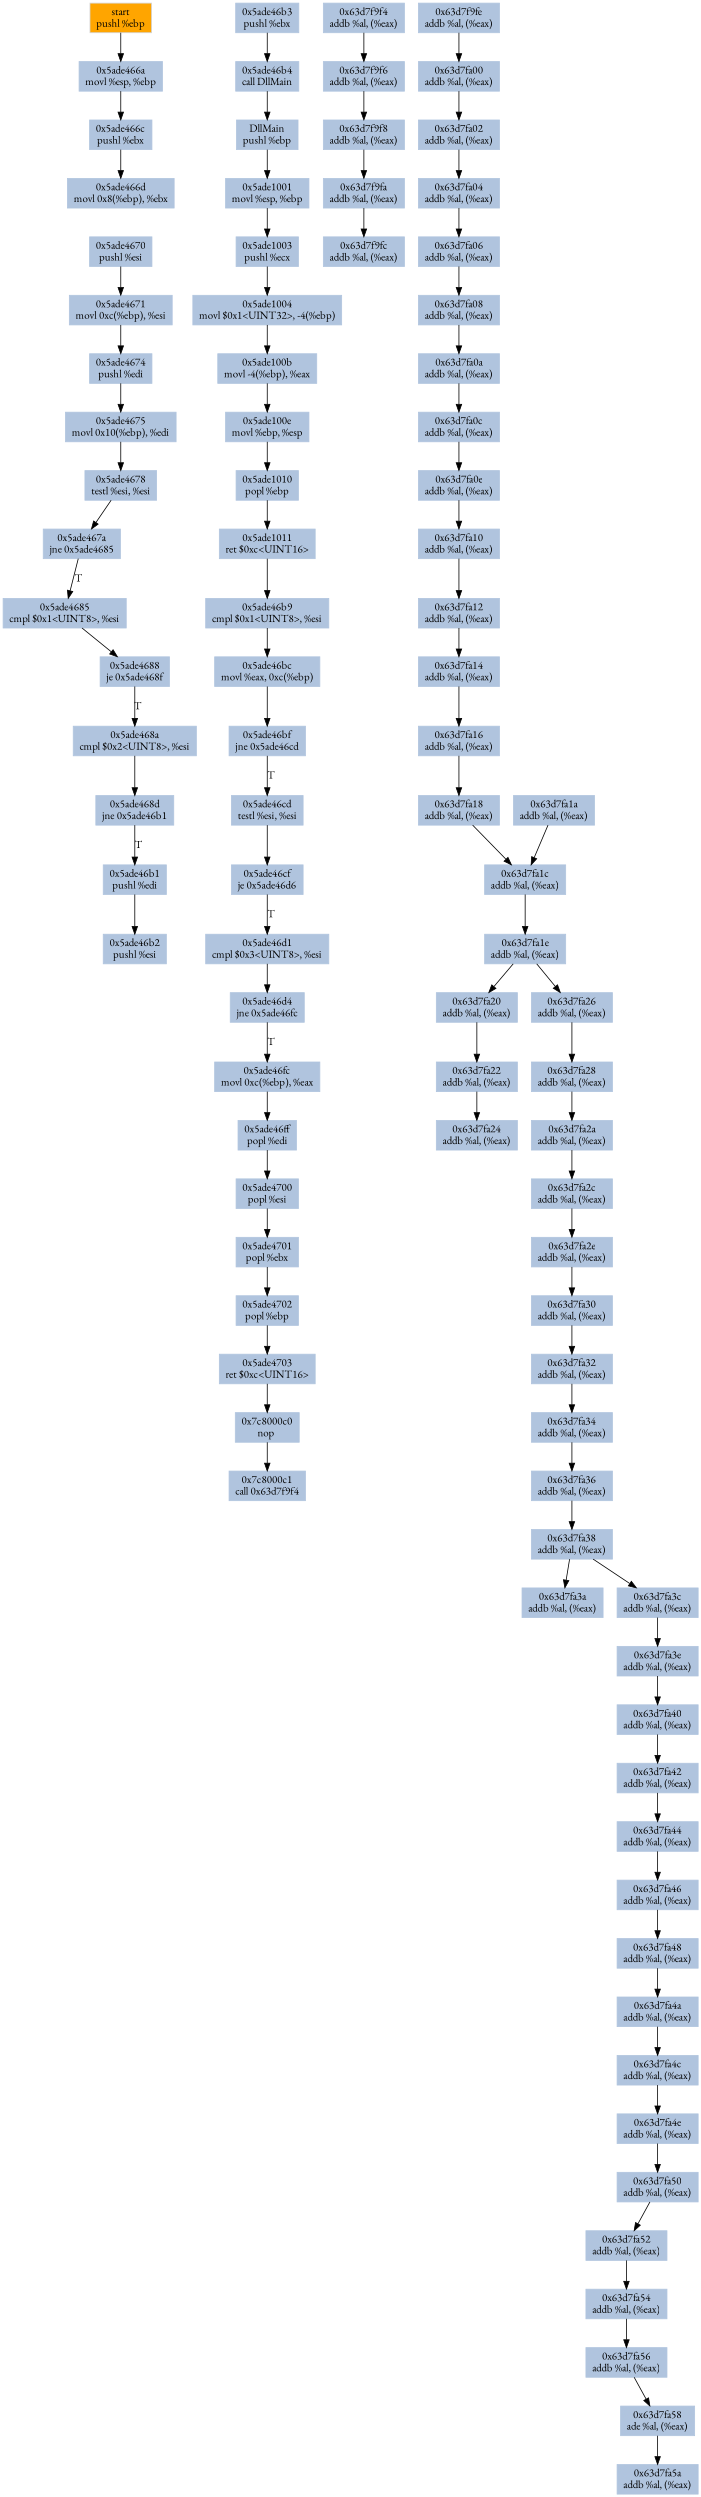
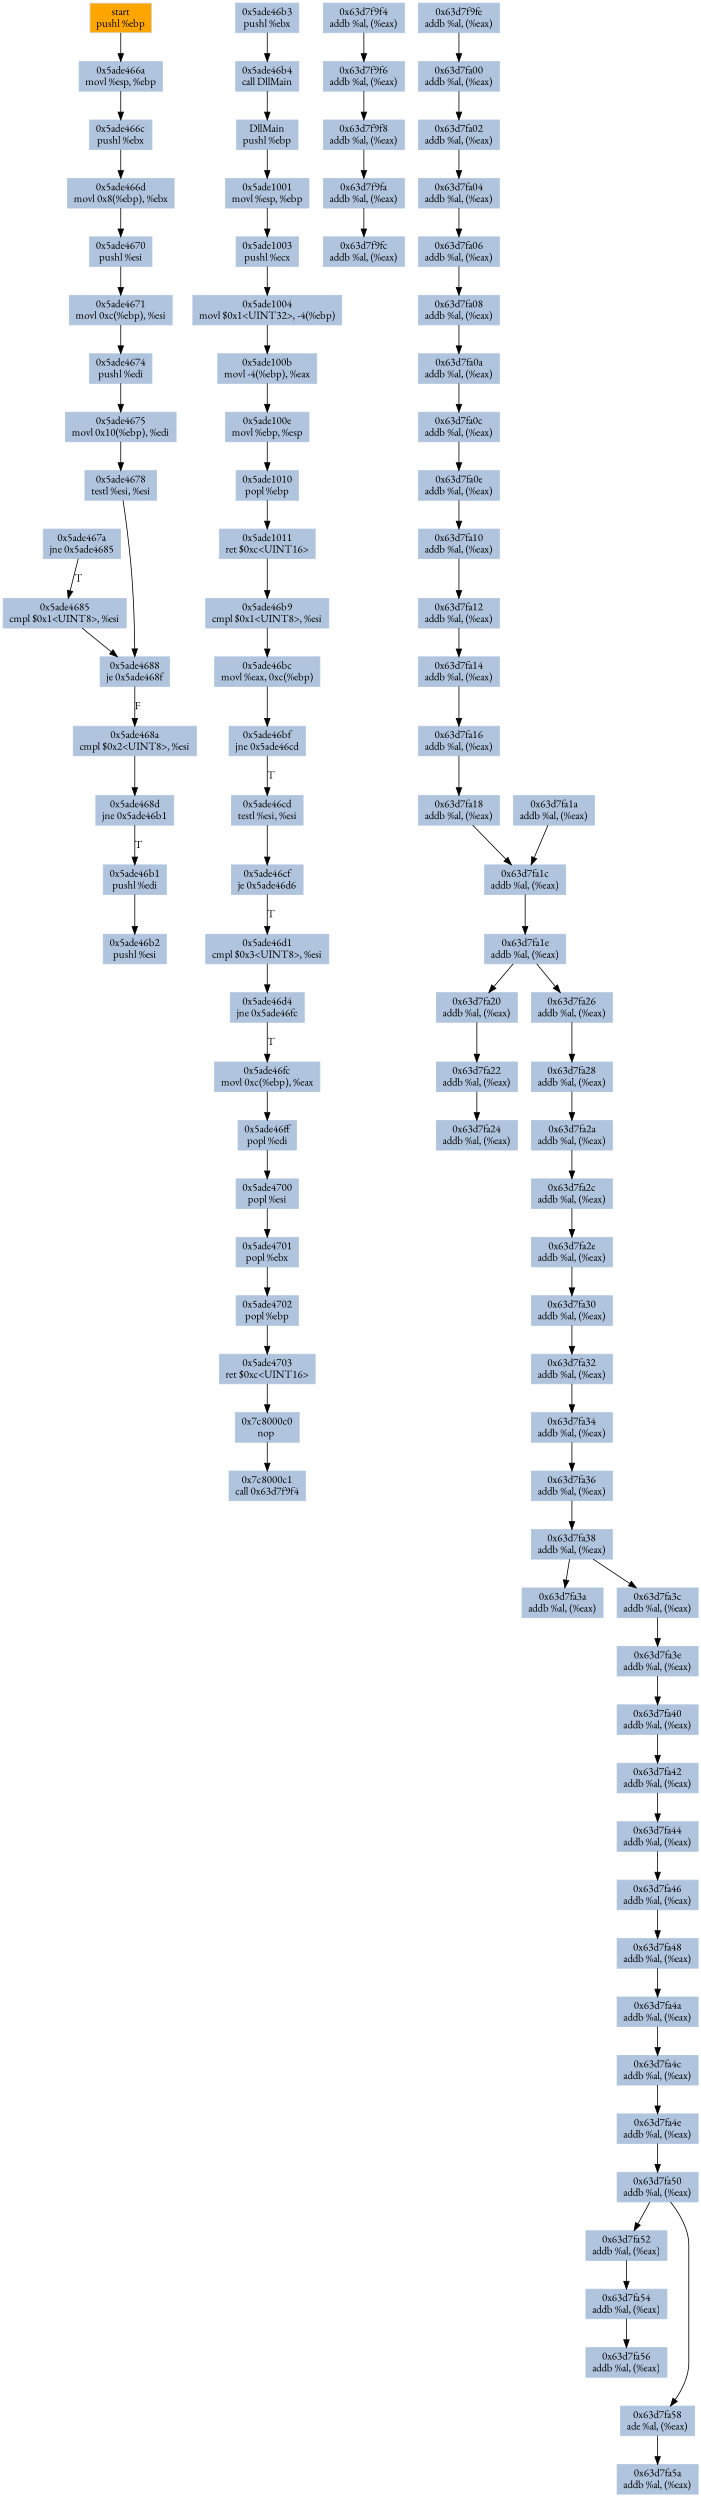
none -> (121, 218)
(104, 511) -> (132, 574)
(138, 706) -> (138, 706)
(640, 2388) -> (689, 2300)
